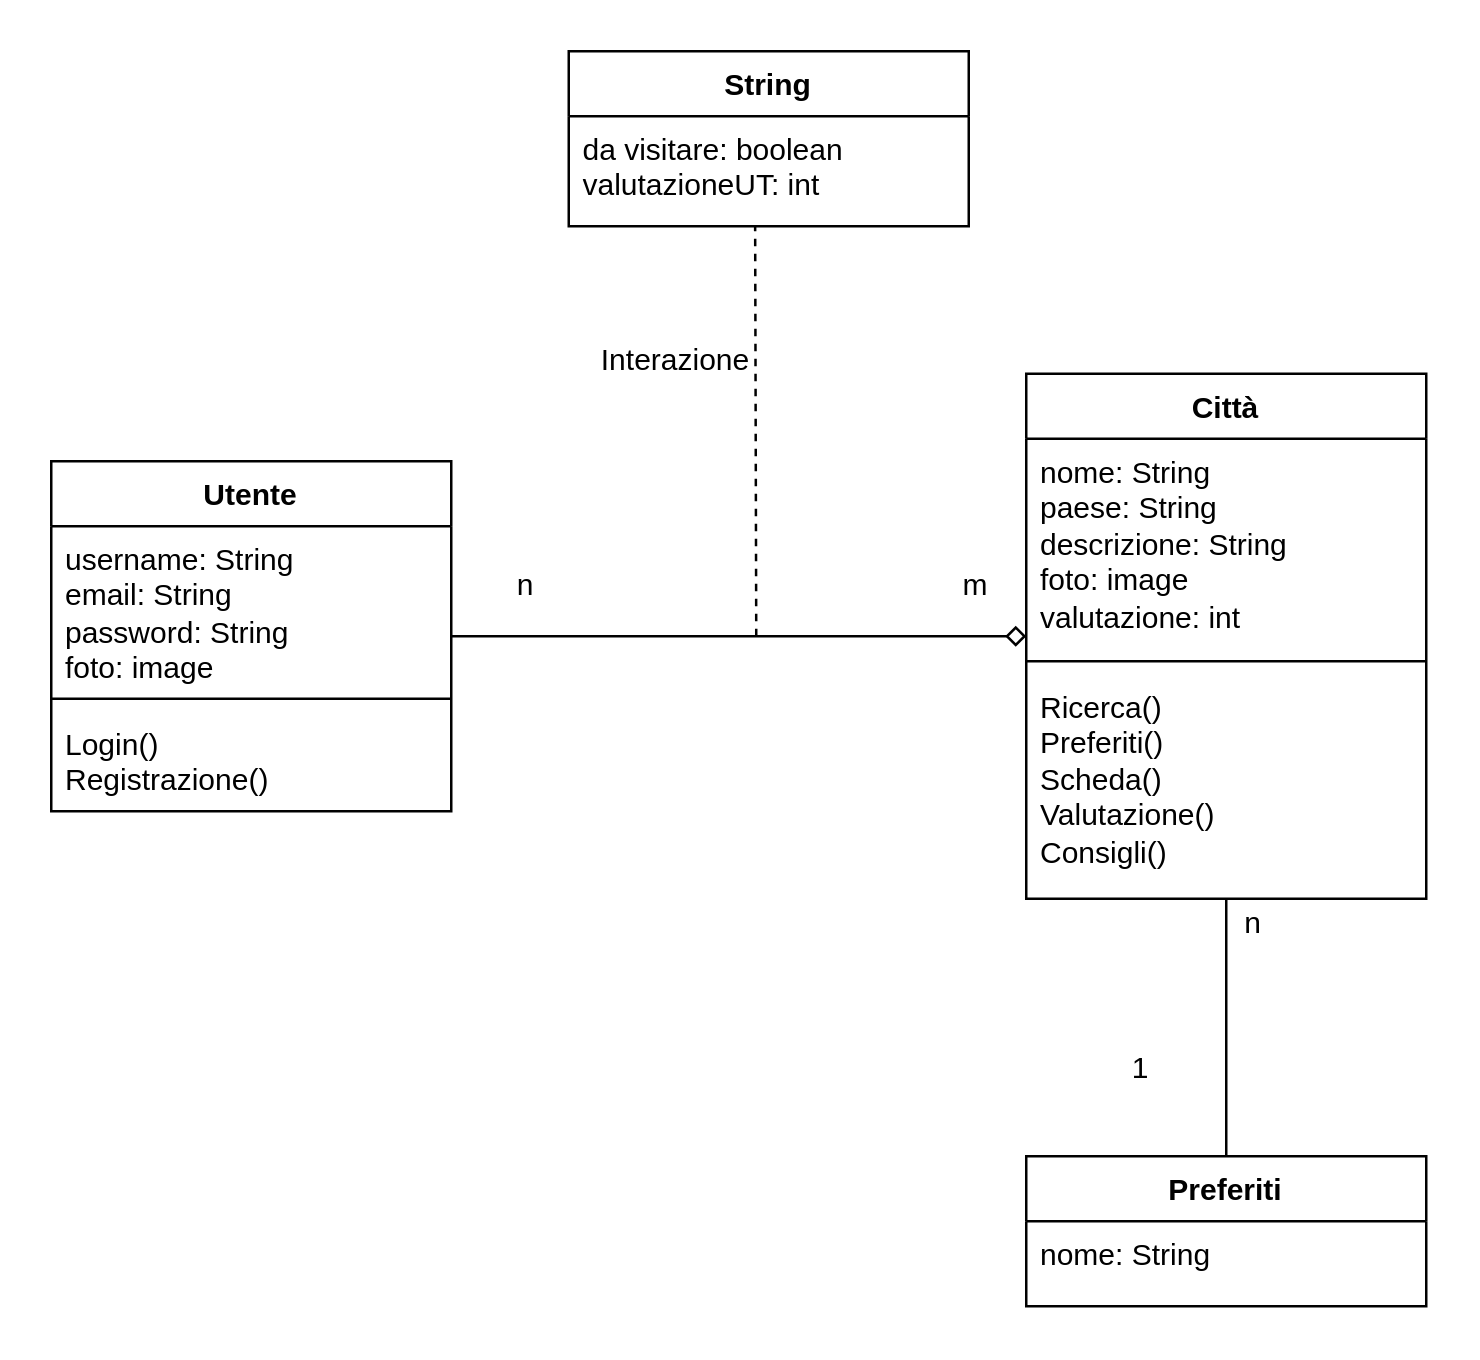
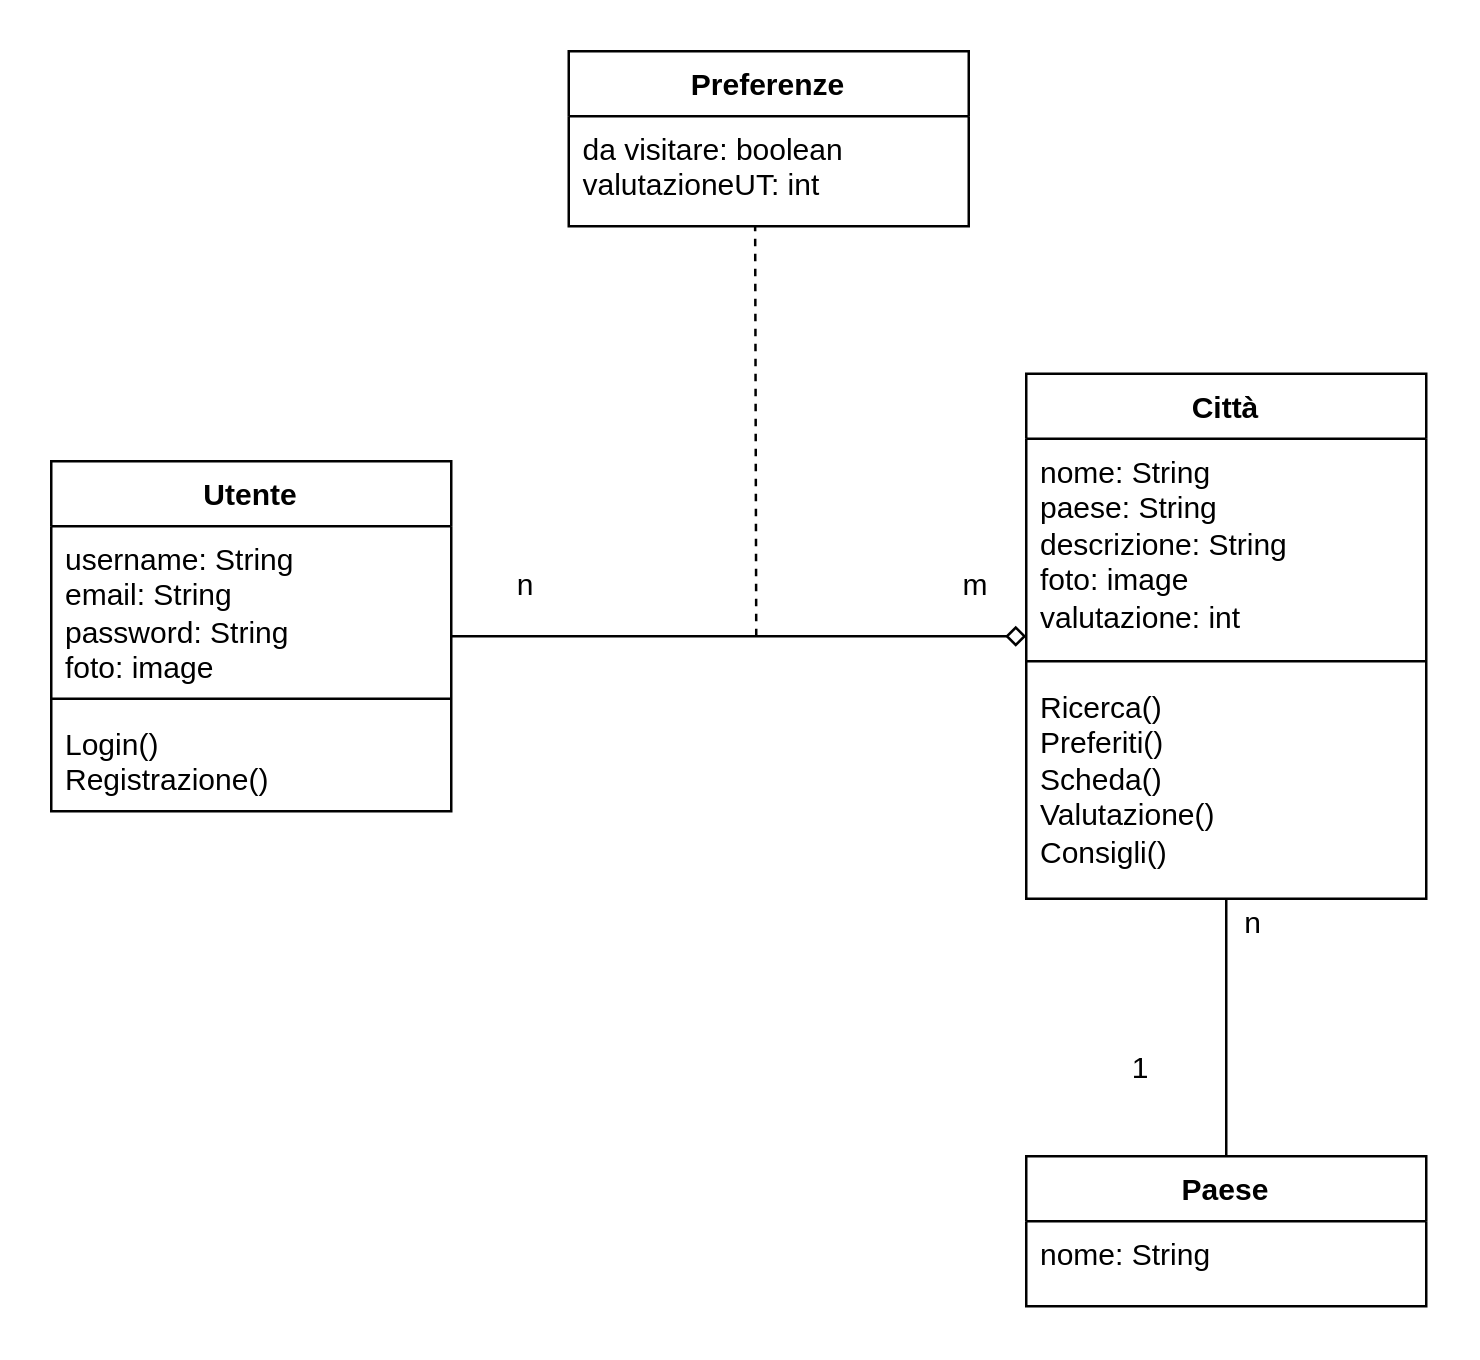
(769, 87) -> (769, 87)
(676, 361) -> none
(1226, 1192) -> (1226, 1192)
